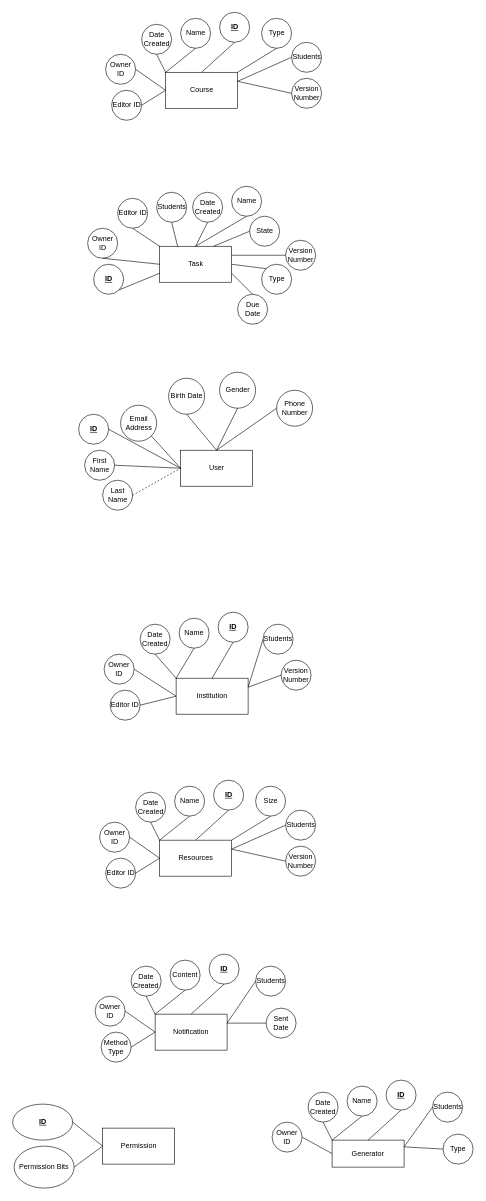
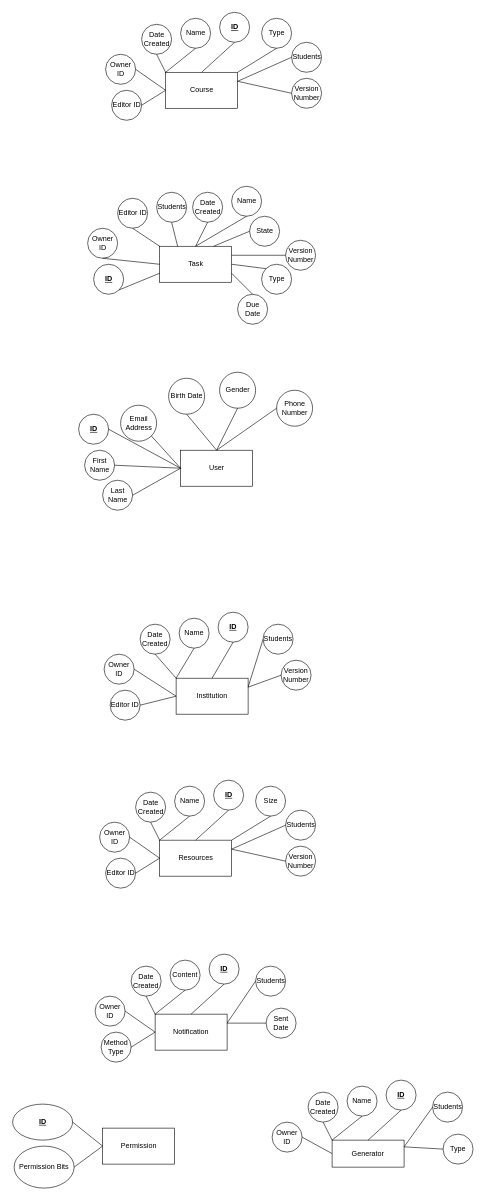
(155, 483) -> (155, 483)
